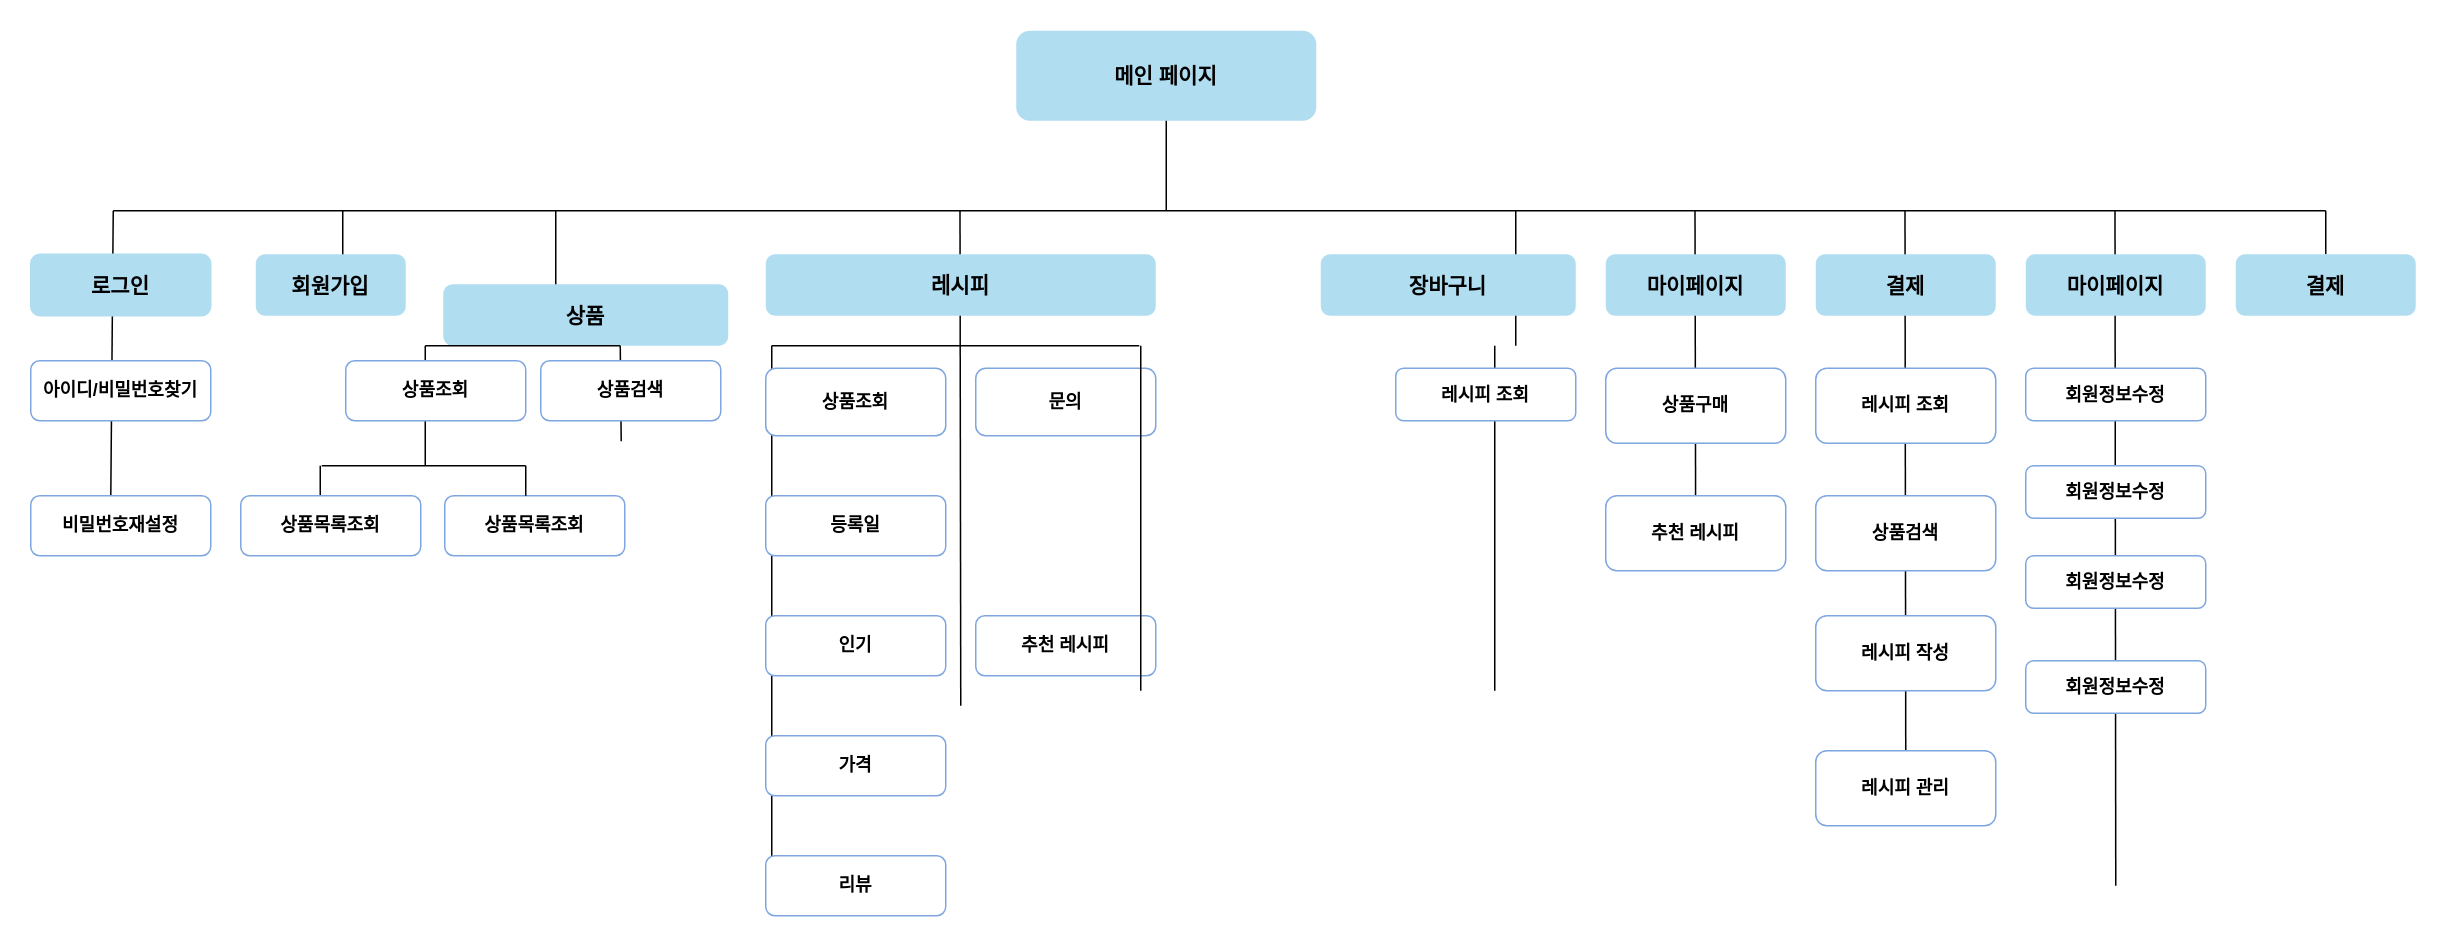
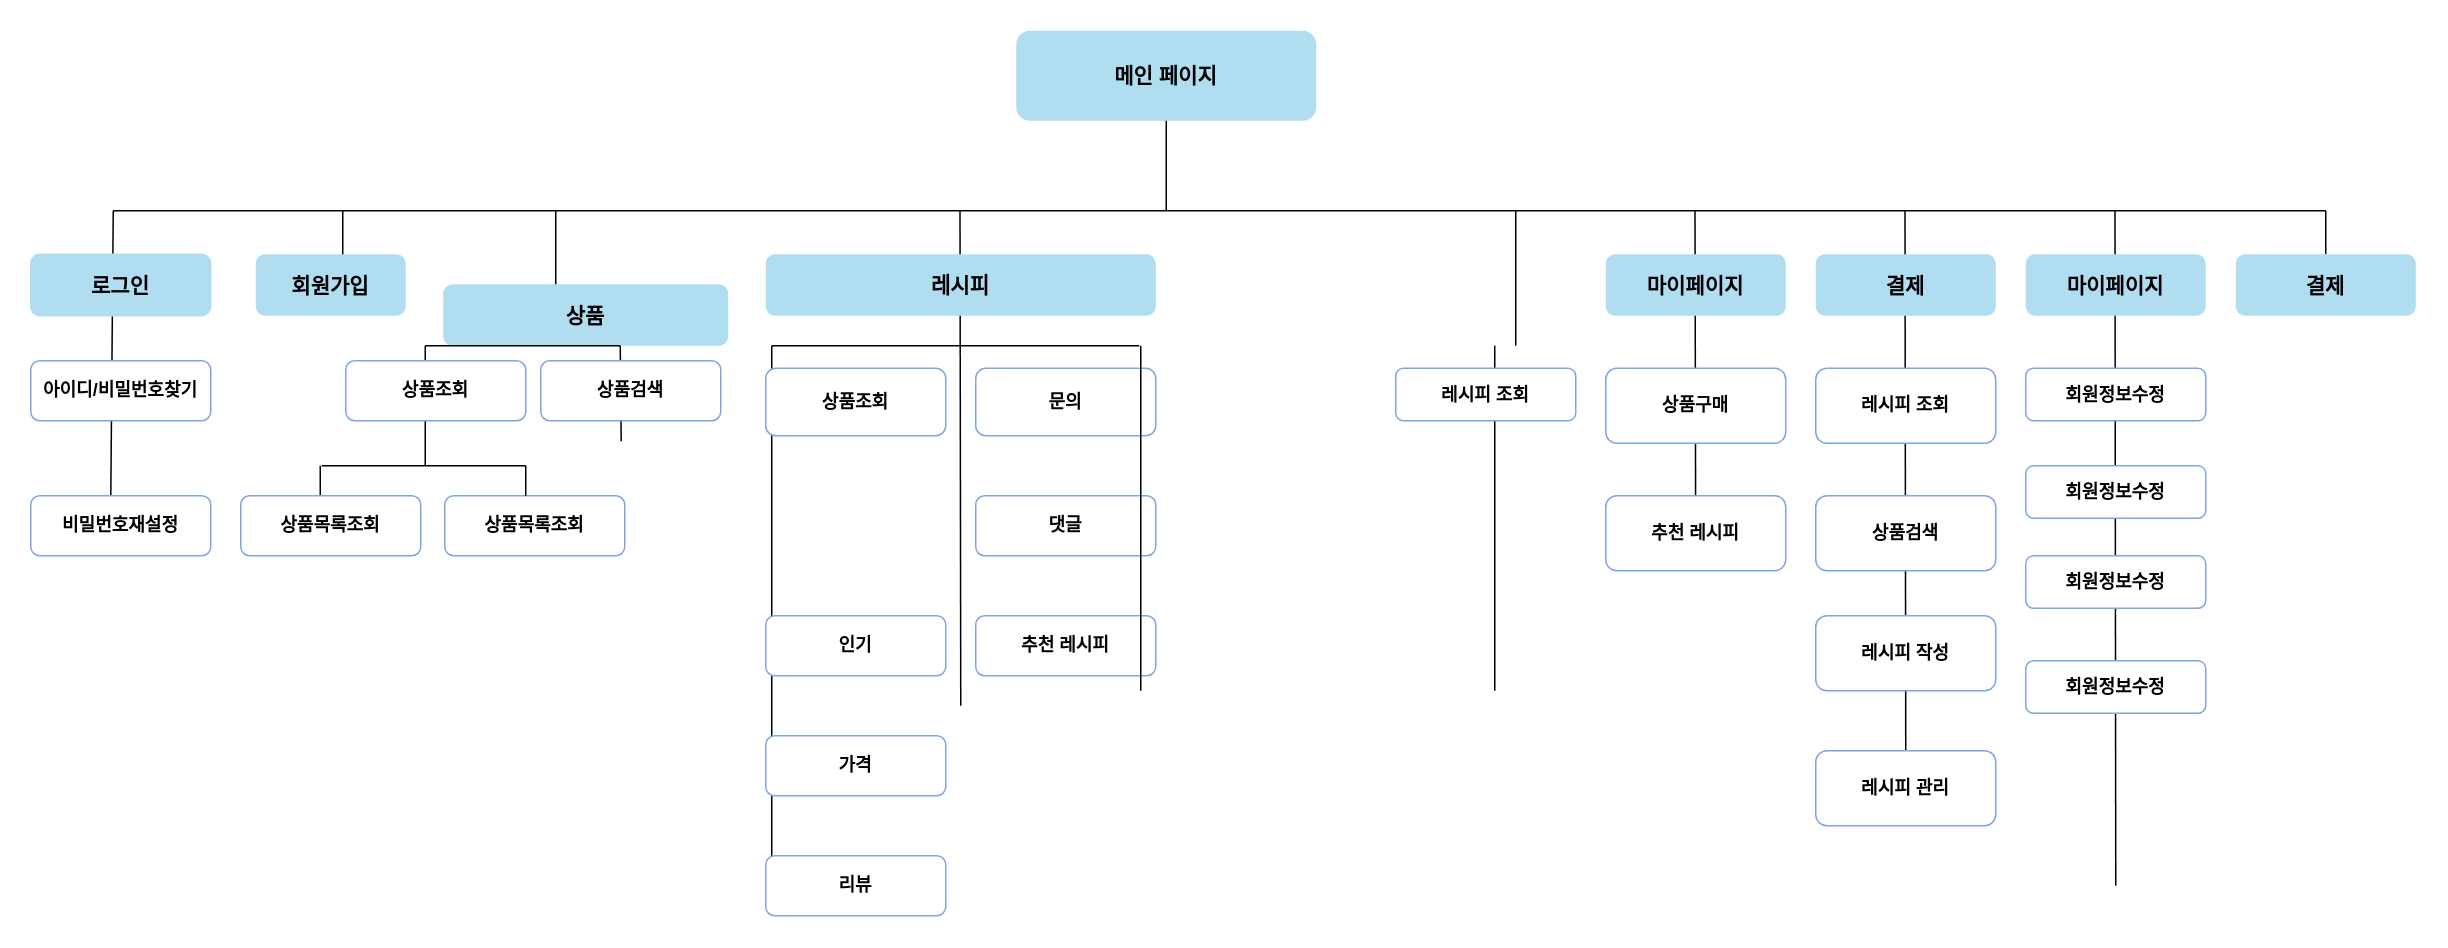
(1448, 285) -> none
(856, 526) -> none
none -> (1066, 526)
